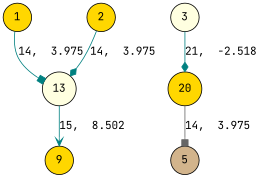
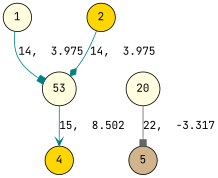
(17, 17) -> (17, 17)
(185, 17) -> none
(59, 89) -> (59, 89)
(185, 89) -> (143, 89)
(218, 126) -> (179, 126)
(59, 160) -> (59, 160)
